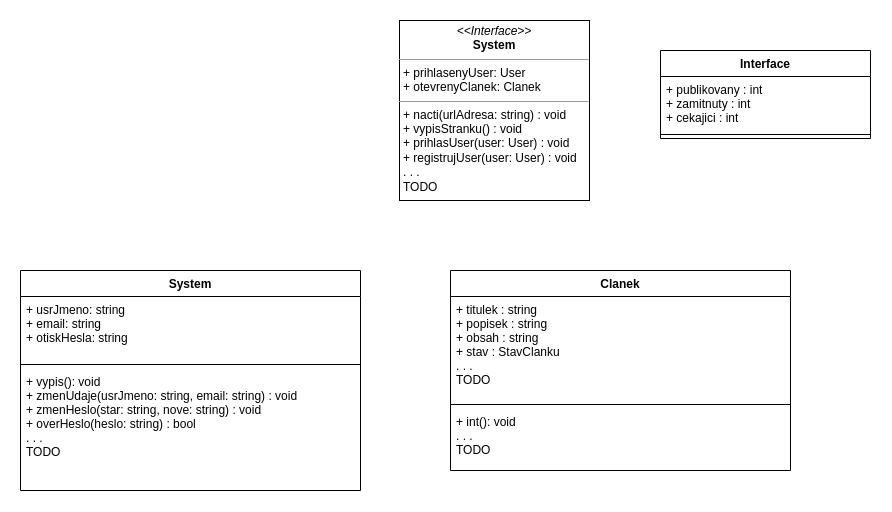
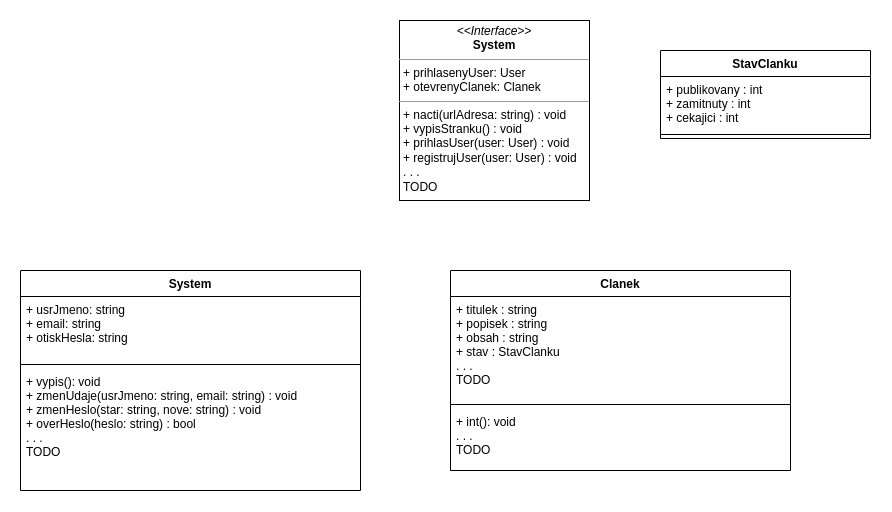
(765, 64) -> (765, 64)
